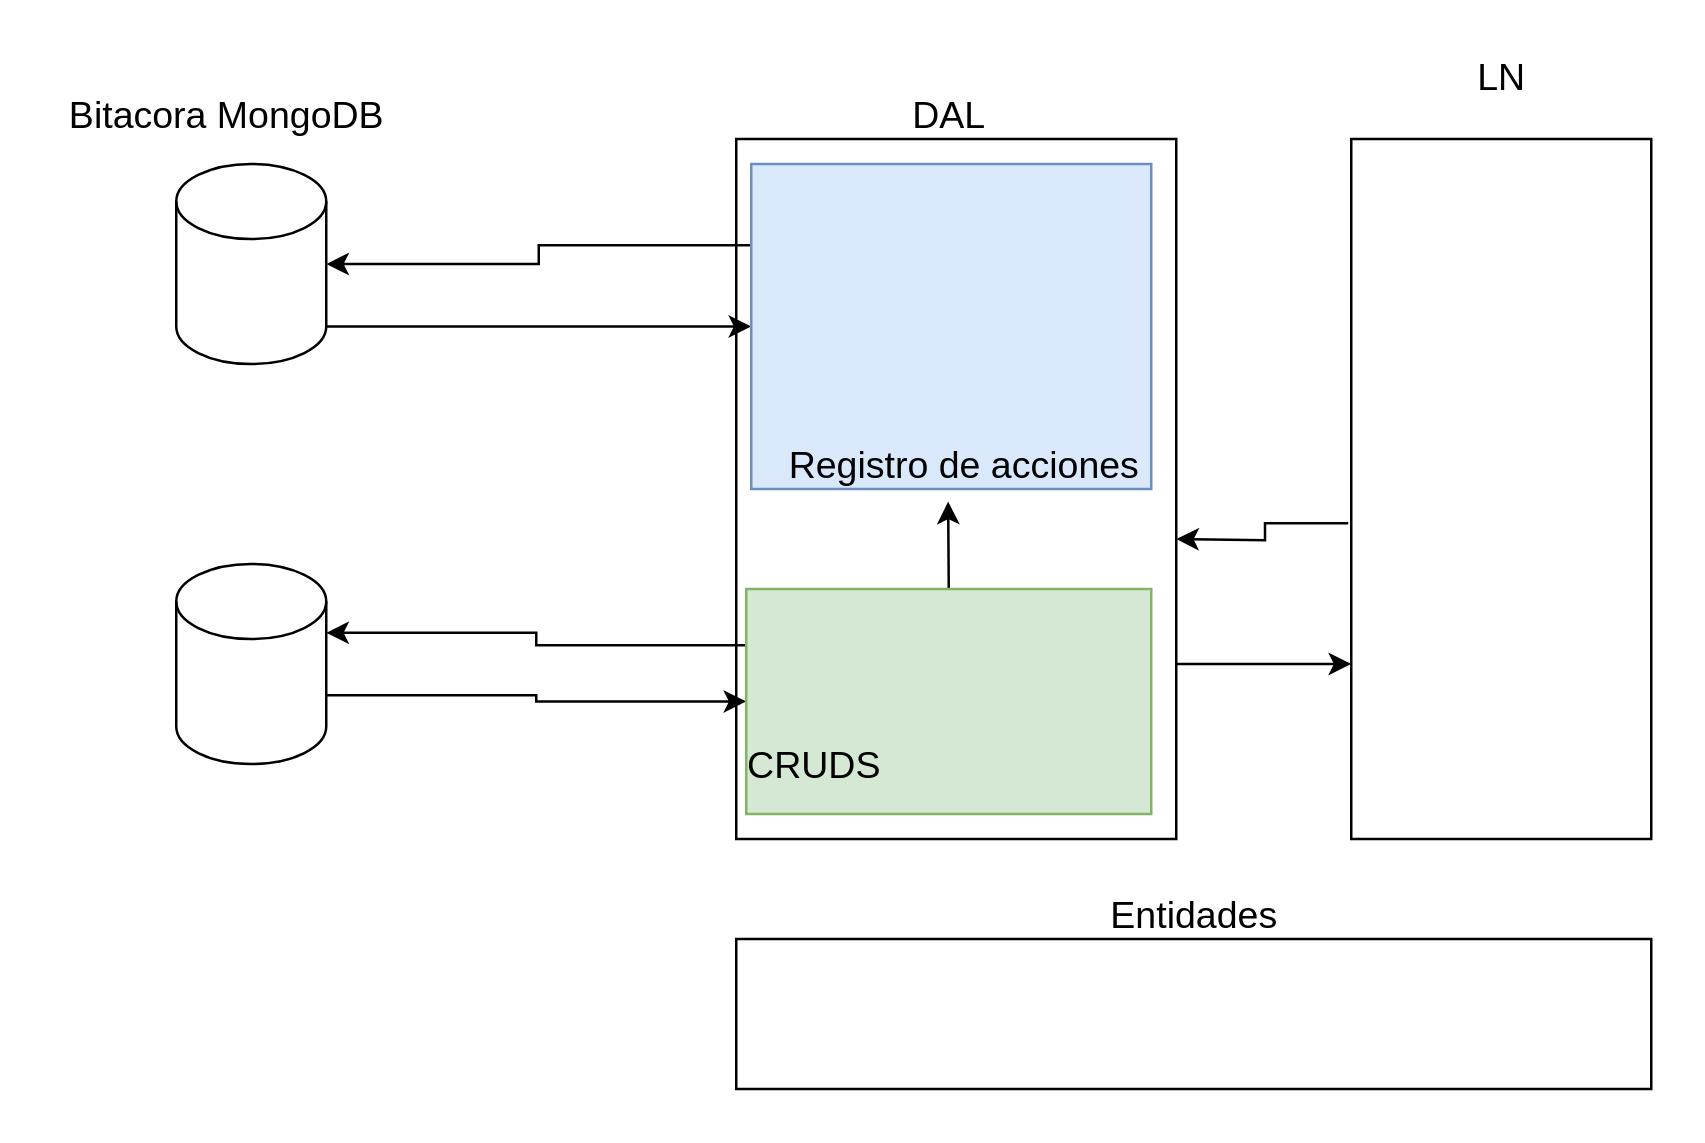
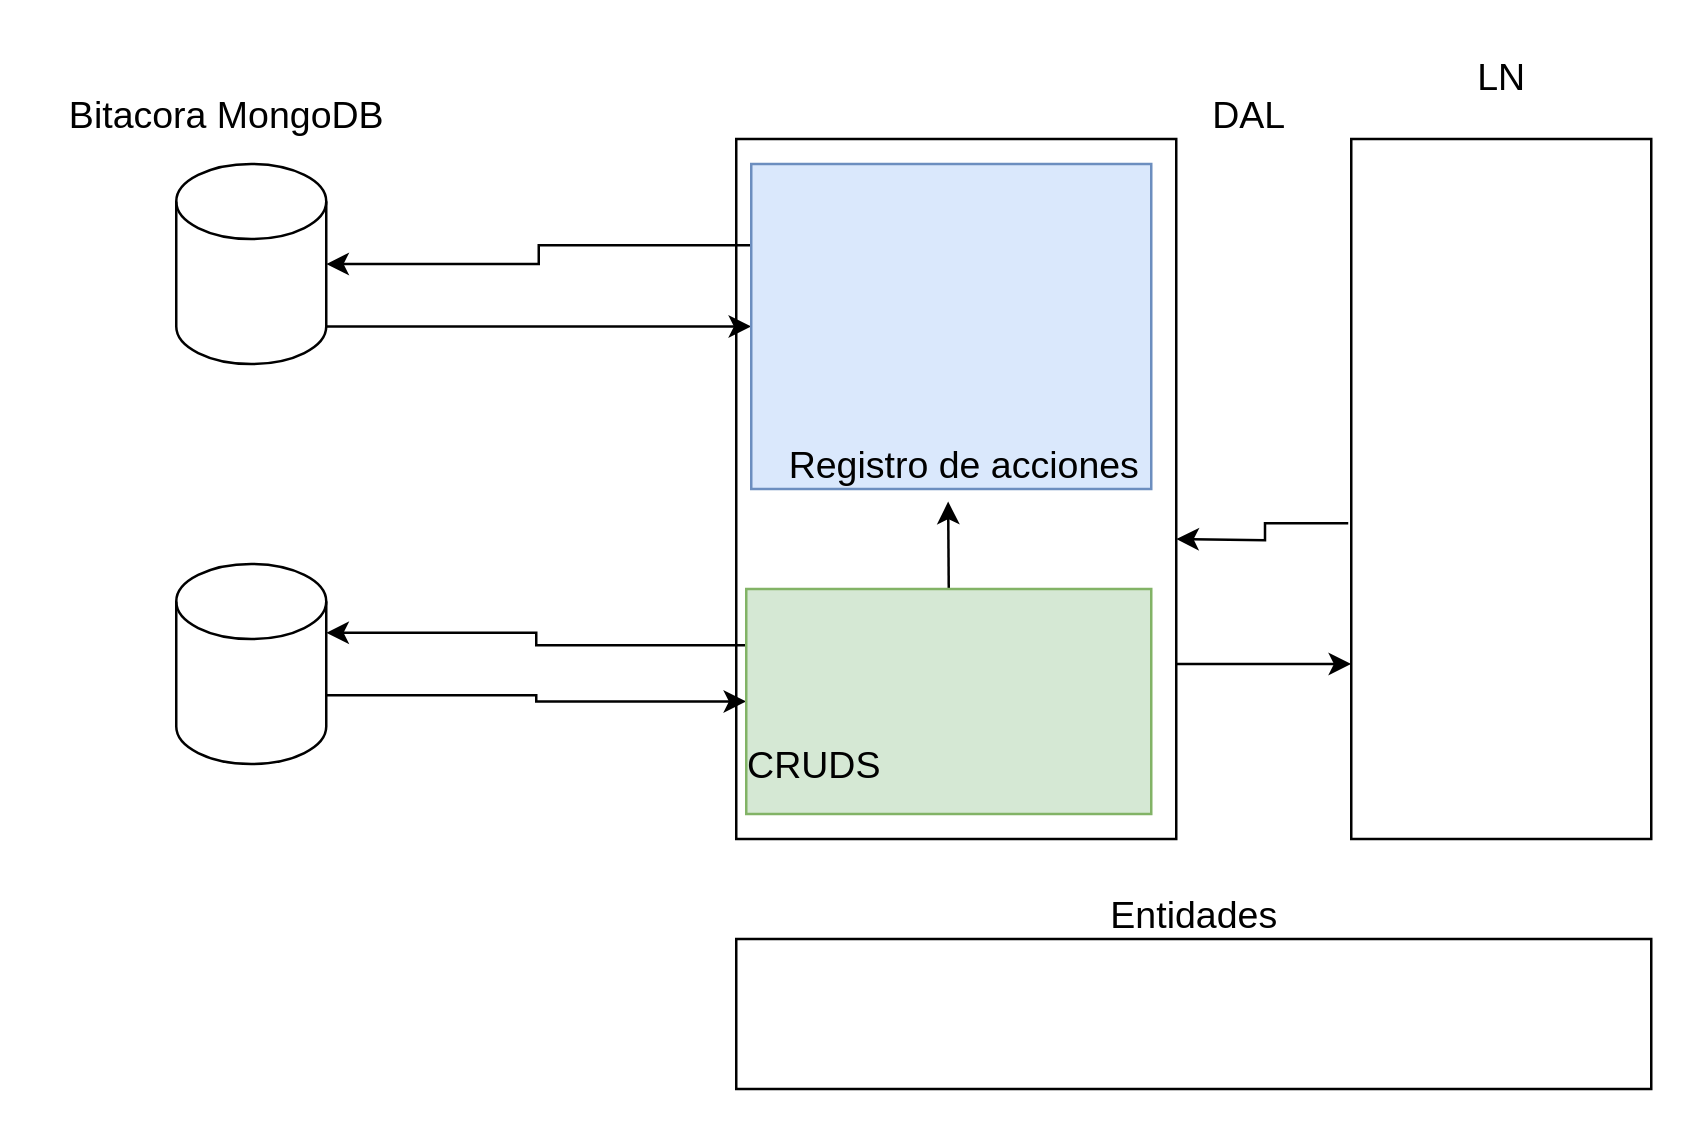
(949, 114) -> (1249, 114)
